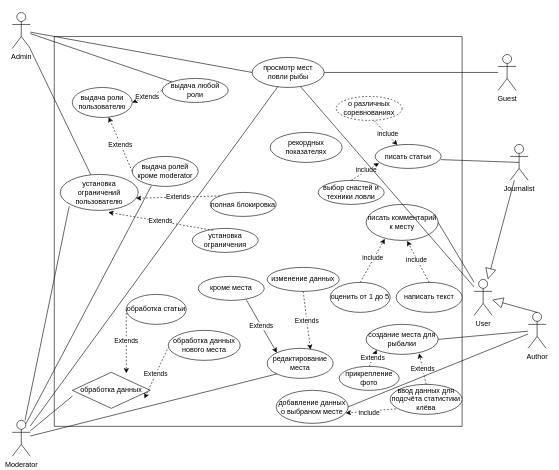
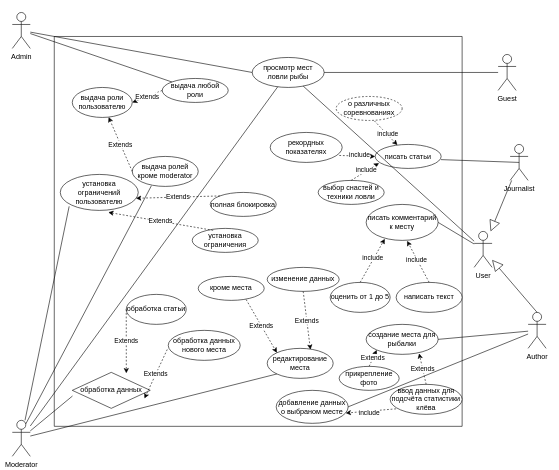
(73, 139) -> none
none -> (355, 156)
(483, 297) -> (483, 249)
(253, 311) -> (253, 311)
